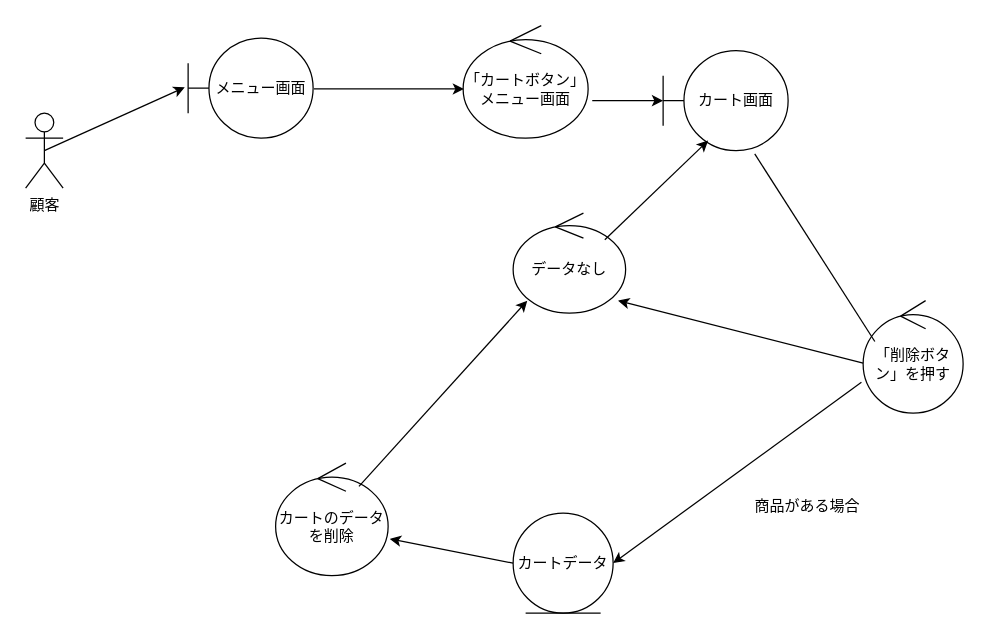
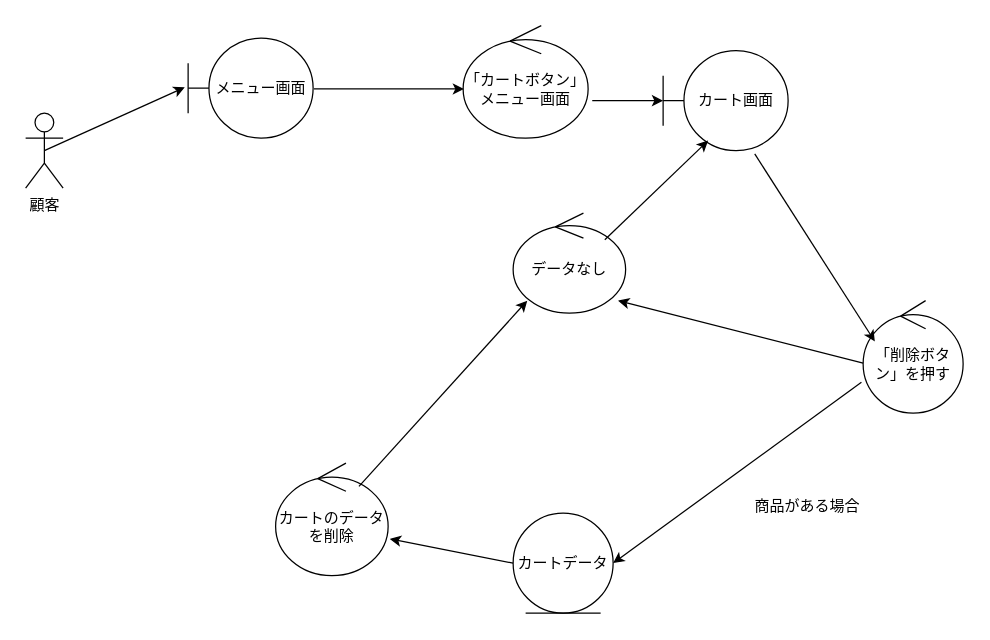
(872, 336) -> (869, 333)
